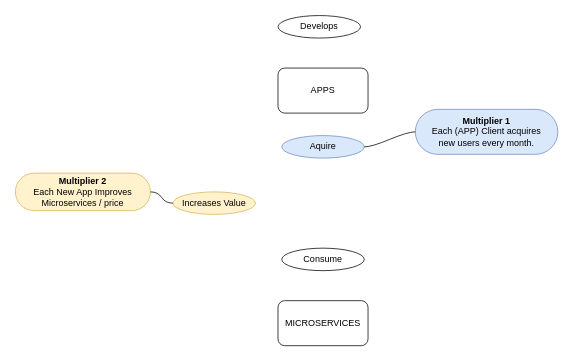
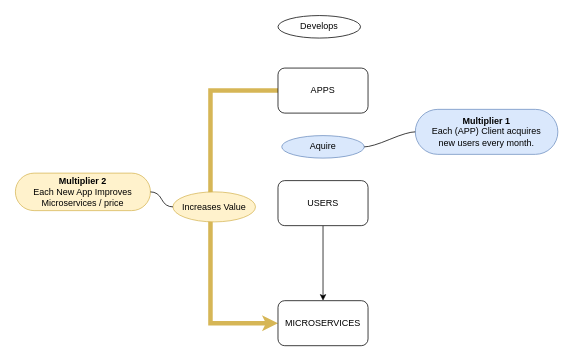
none -> (210, 116)
(214, 203) -> (214, 207)
none -> (323, 203)
none -> (323, 258)
(323, 259) -> none
